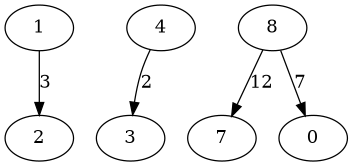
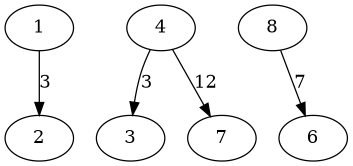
(250, 77) -> (188, 77)
(147, 83) -> (147, 83)
(313, 138) -> (313, 138)
